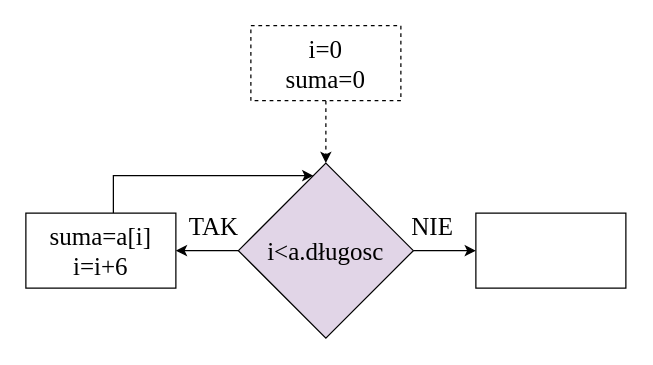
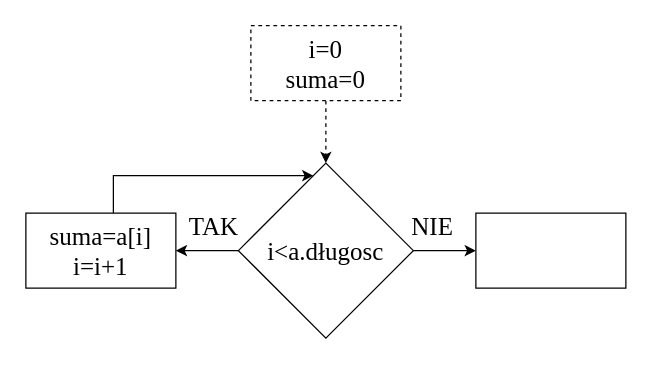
(101, 251) -> (101, 251)
(326, 251) -> (326, 251)
